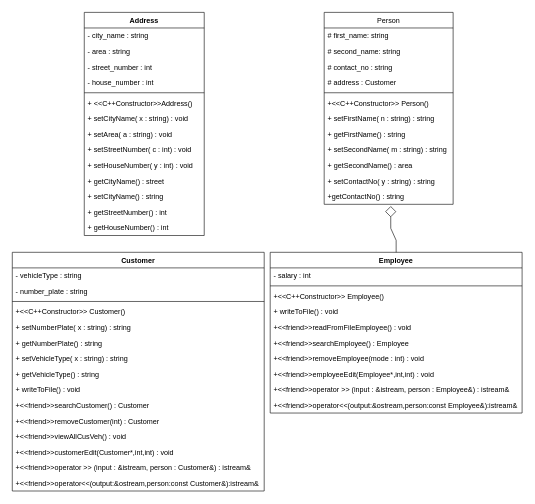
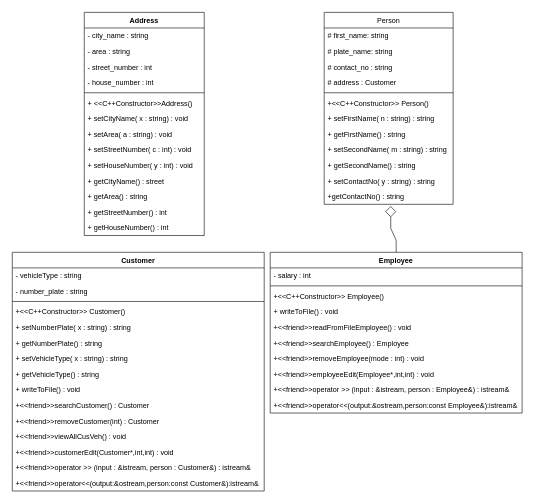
(367, 52) -> (364, 52)
(373, 166) -> (376, 166)
(130, 197) -> (123, 197)
